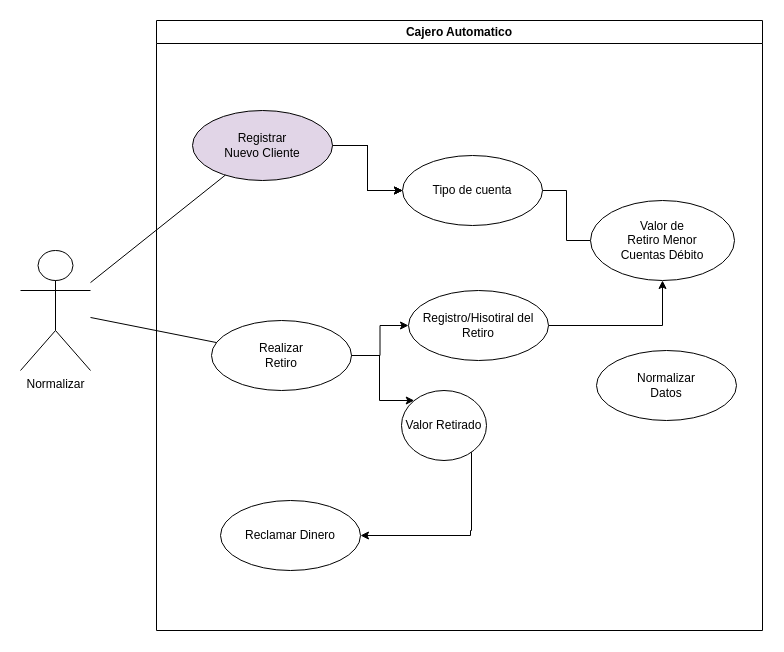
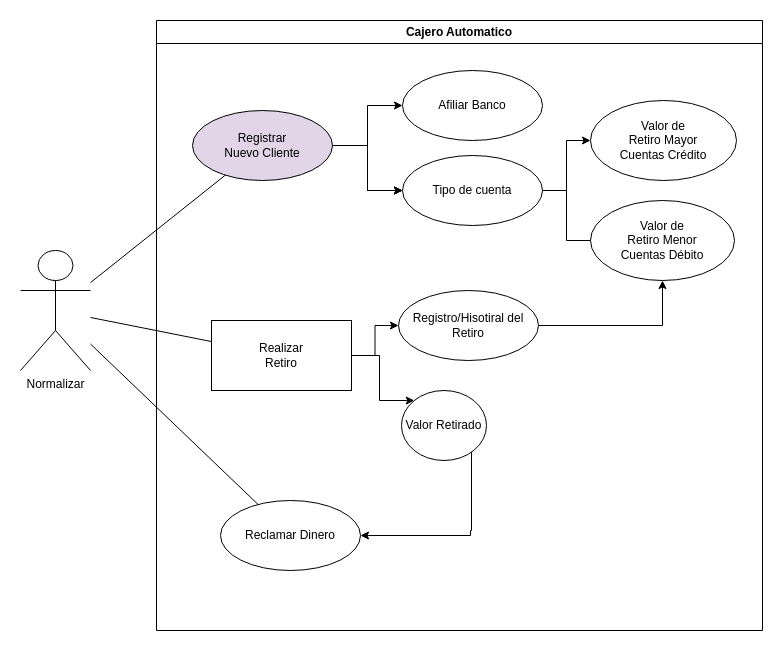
none -> (473, 106)
none -> (368, 112)
none -> (664, 141)
none -> (567, 157)
(479, 326) -> (469, 326)
(282, 356) -> (282, 356)
(667, 386) -> none
none -> (174, 424)
